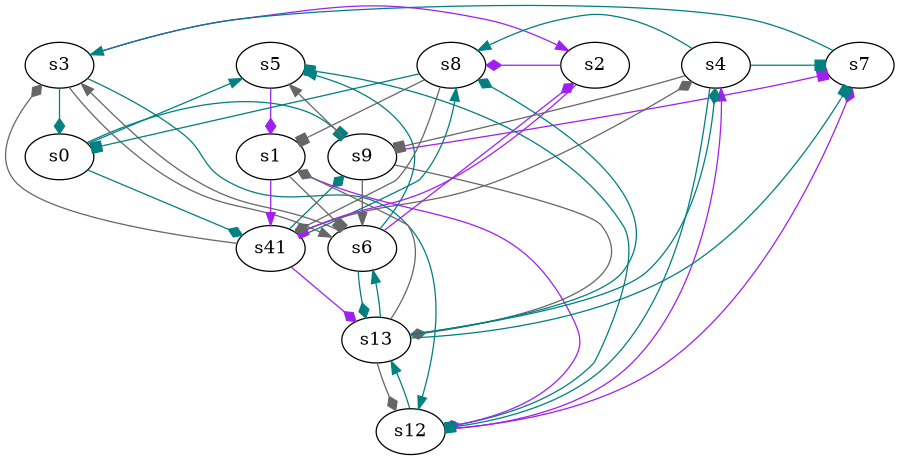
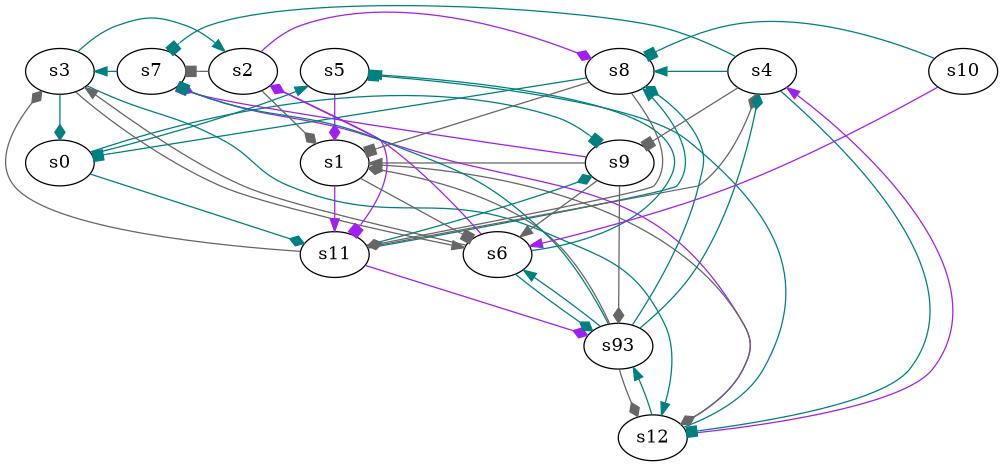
(324, 9) -> (145, 18)
none -> (204, 71)
none -> (963, 71)
none -> (283, 112)
(321, 116) -> (494, 163)
(271, 248) -> (335, 255)
(530, 260) -> (642, 231)
(376, 340) -> (618, 346)
